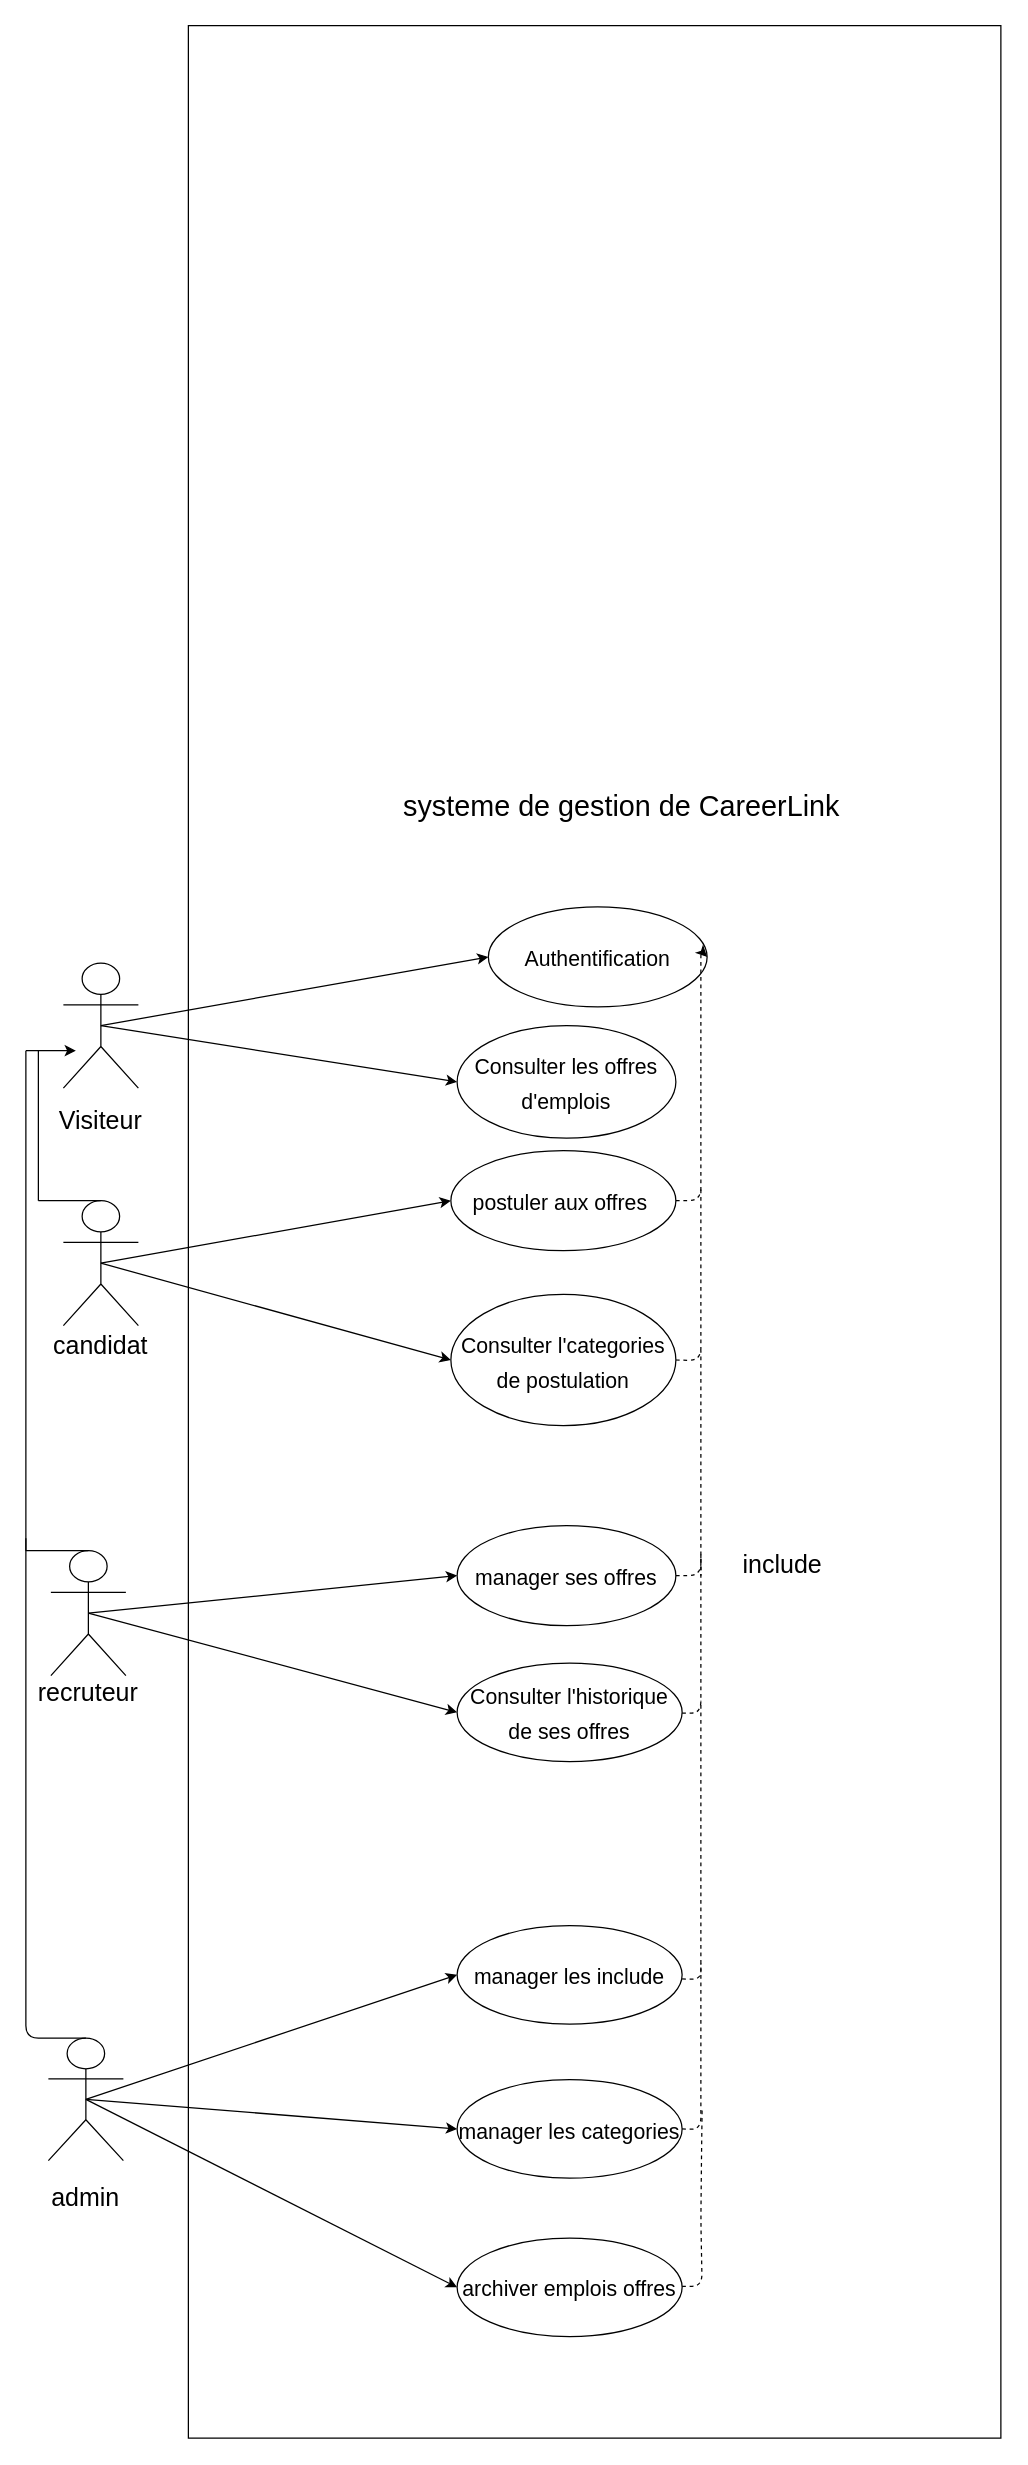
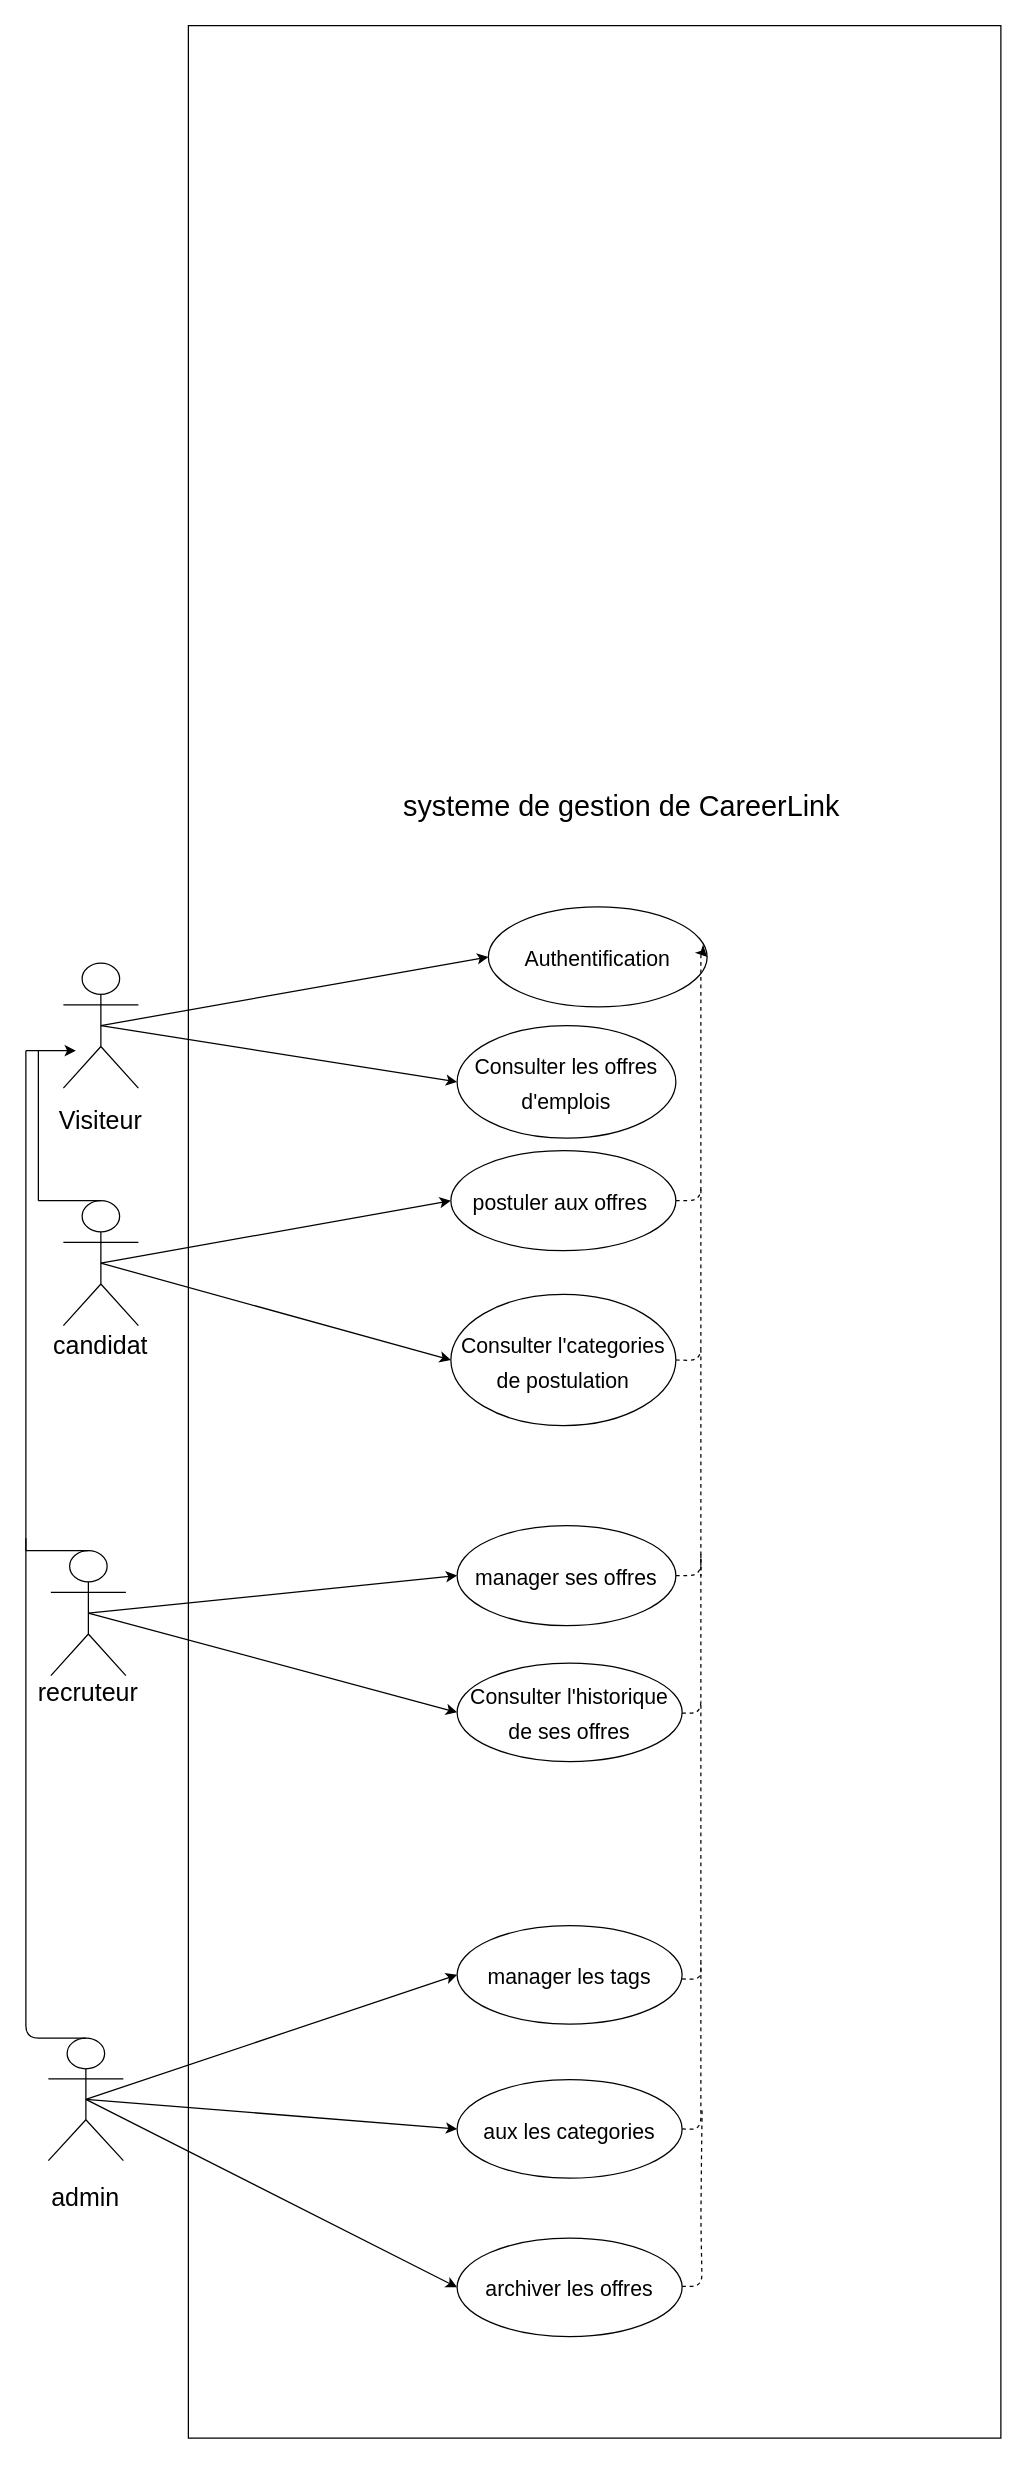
(782, 1563) -> none
(569, 1974) -> (569, 1974)
(569, 2129) -> (569, 2129)
(569, 2287) -> (569, 2287)
